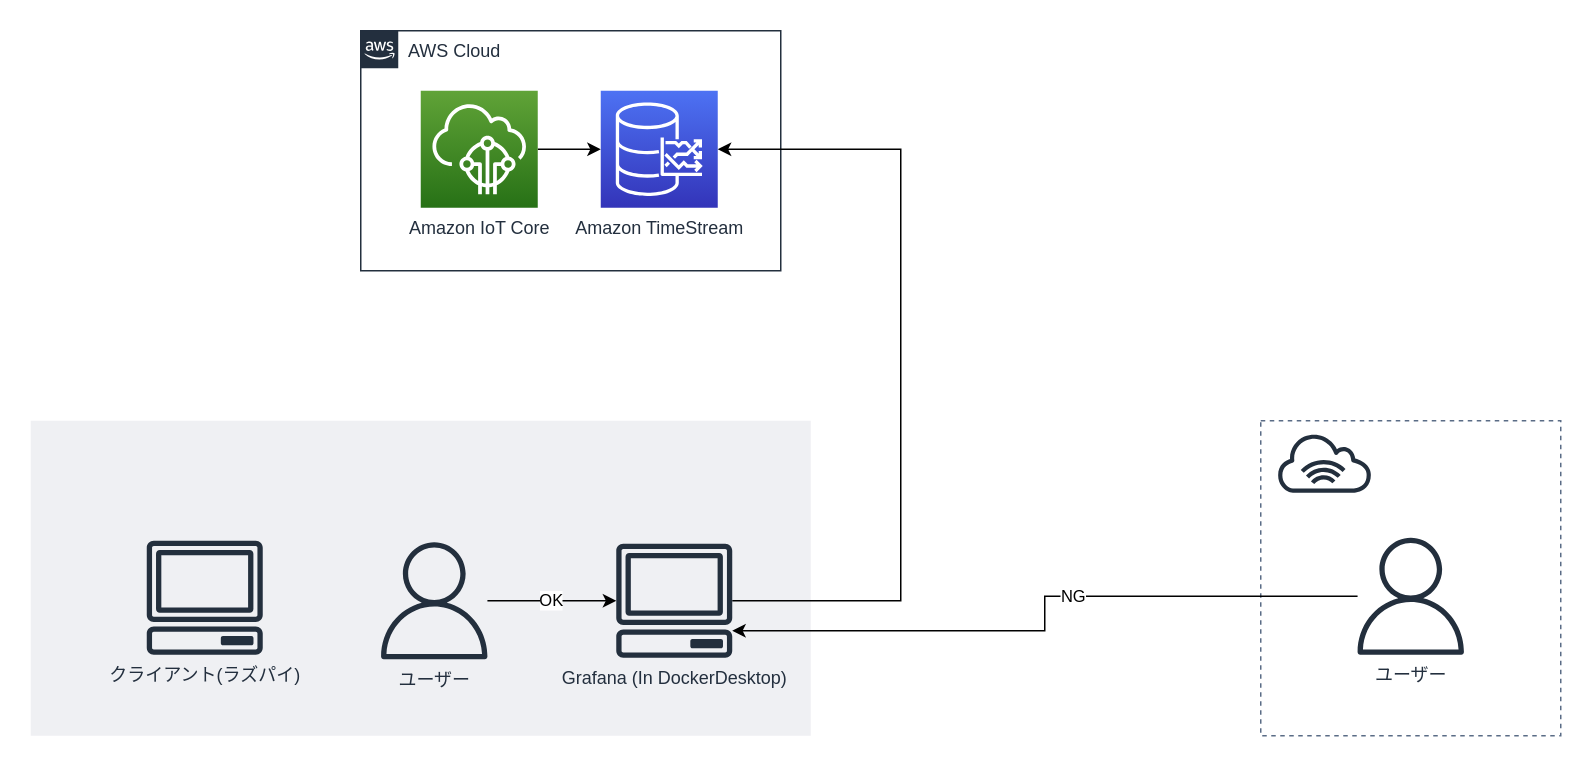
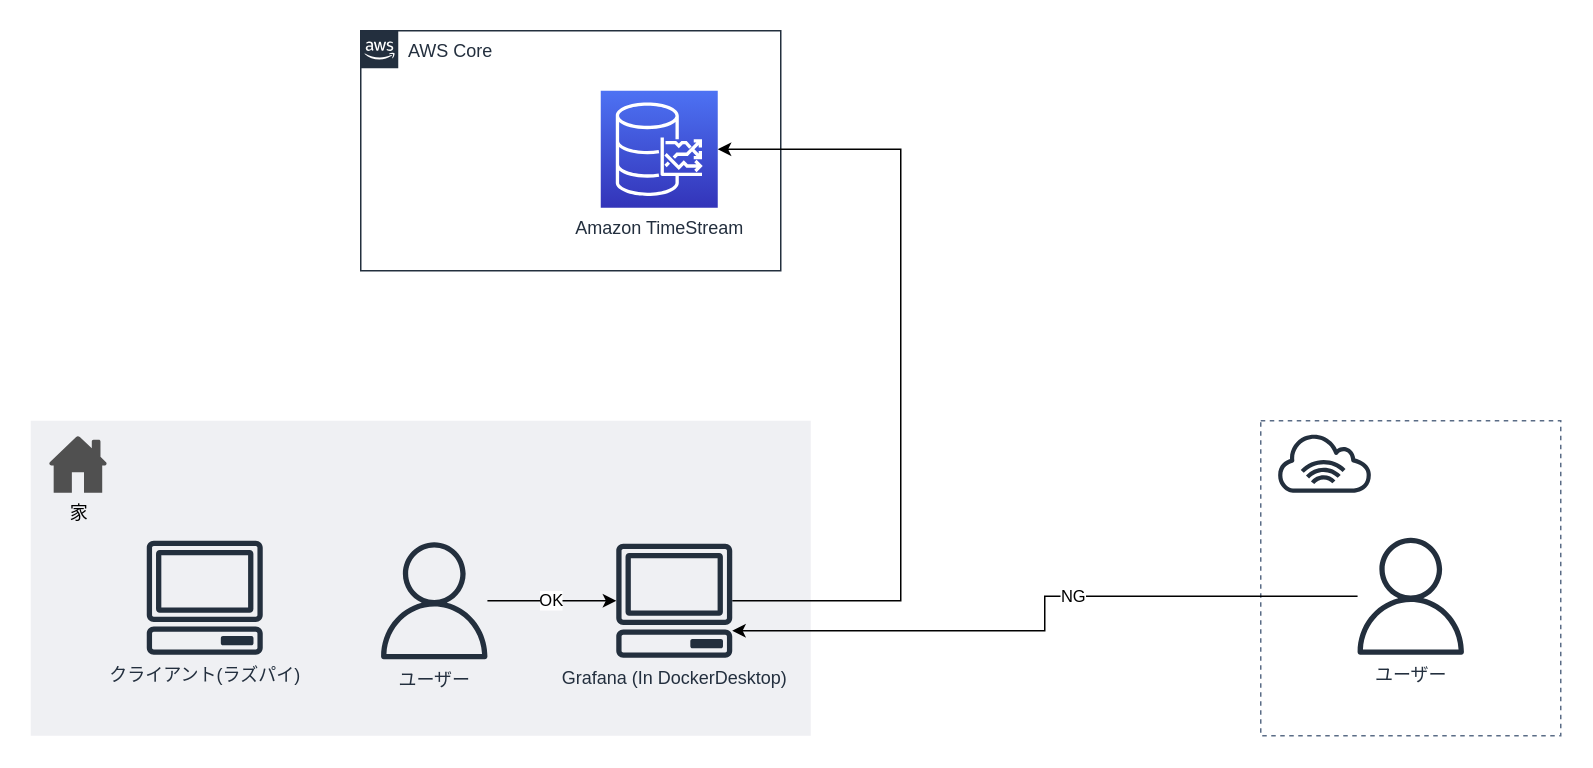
(449, 52) -> (447, 52)
(479, 149) -> none
(564, 149) -> none
none -> (78, 464)
